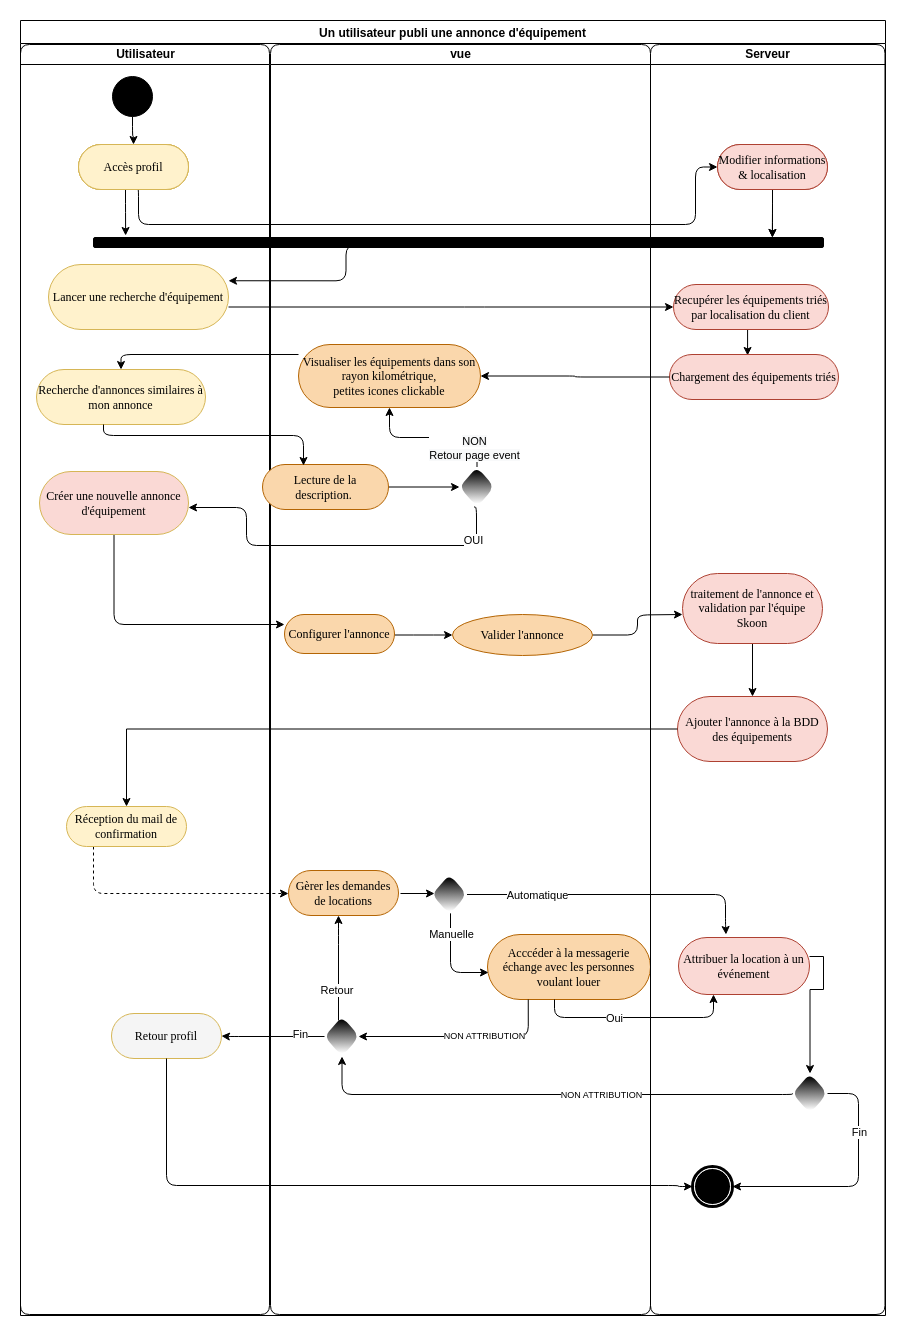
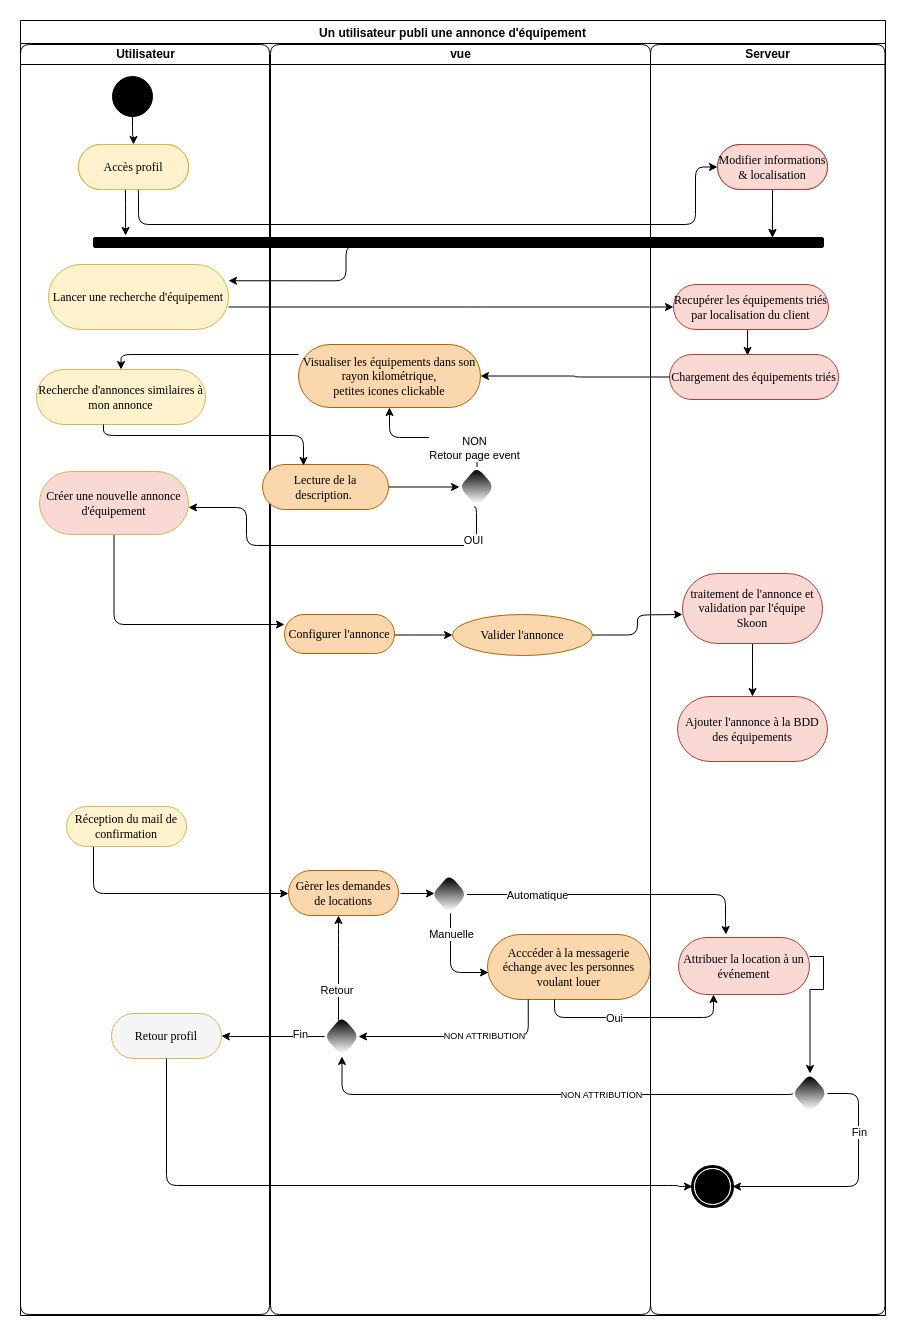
(367, 729) -> none
(168, 894) -> (168, 894)
